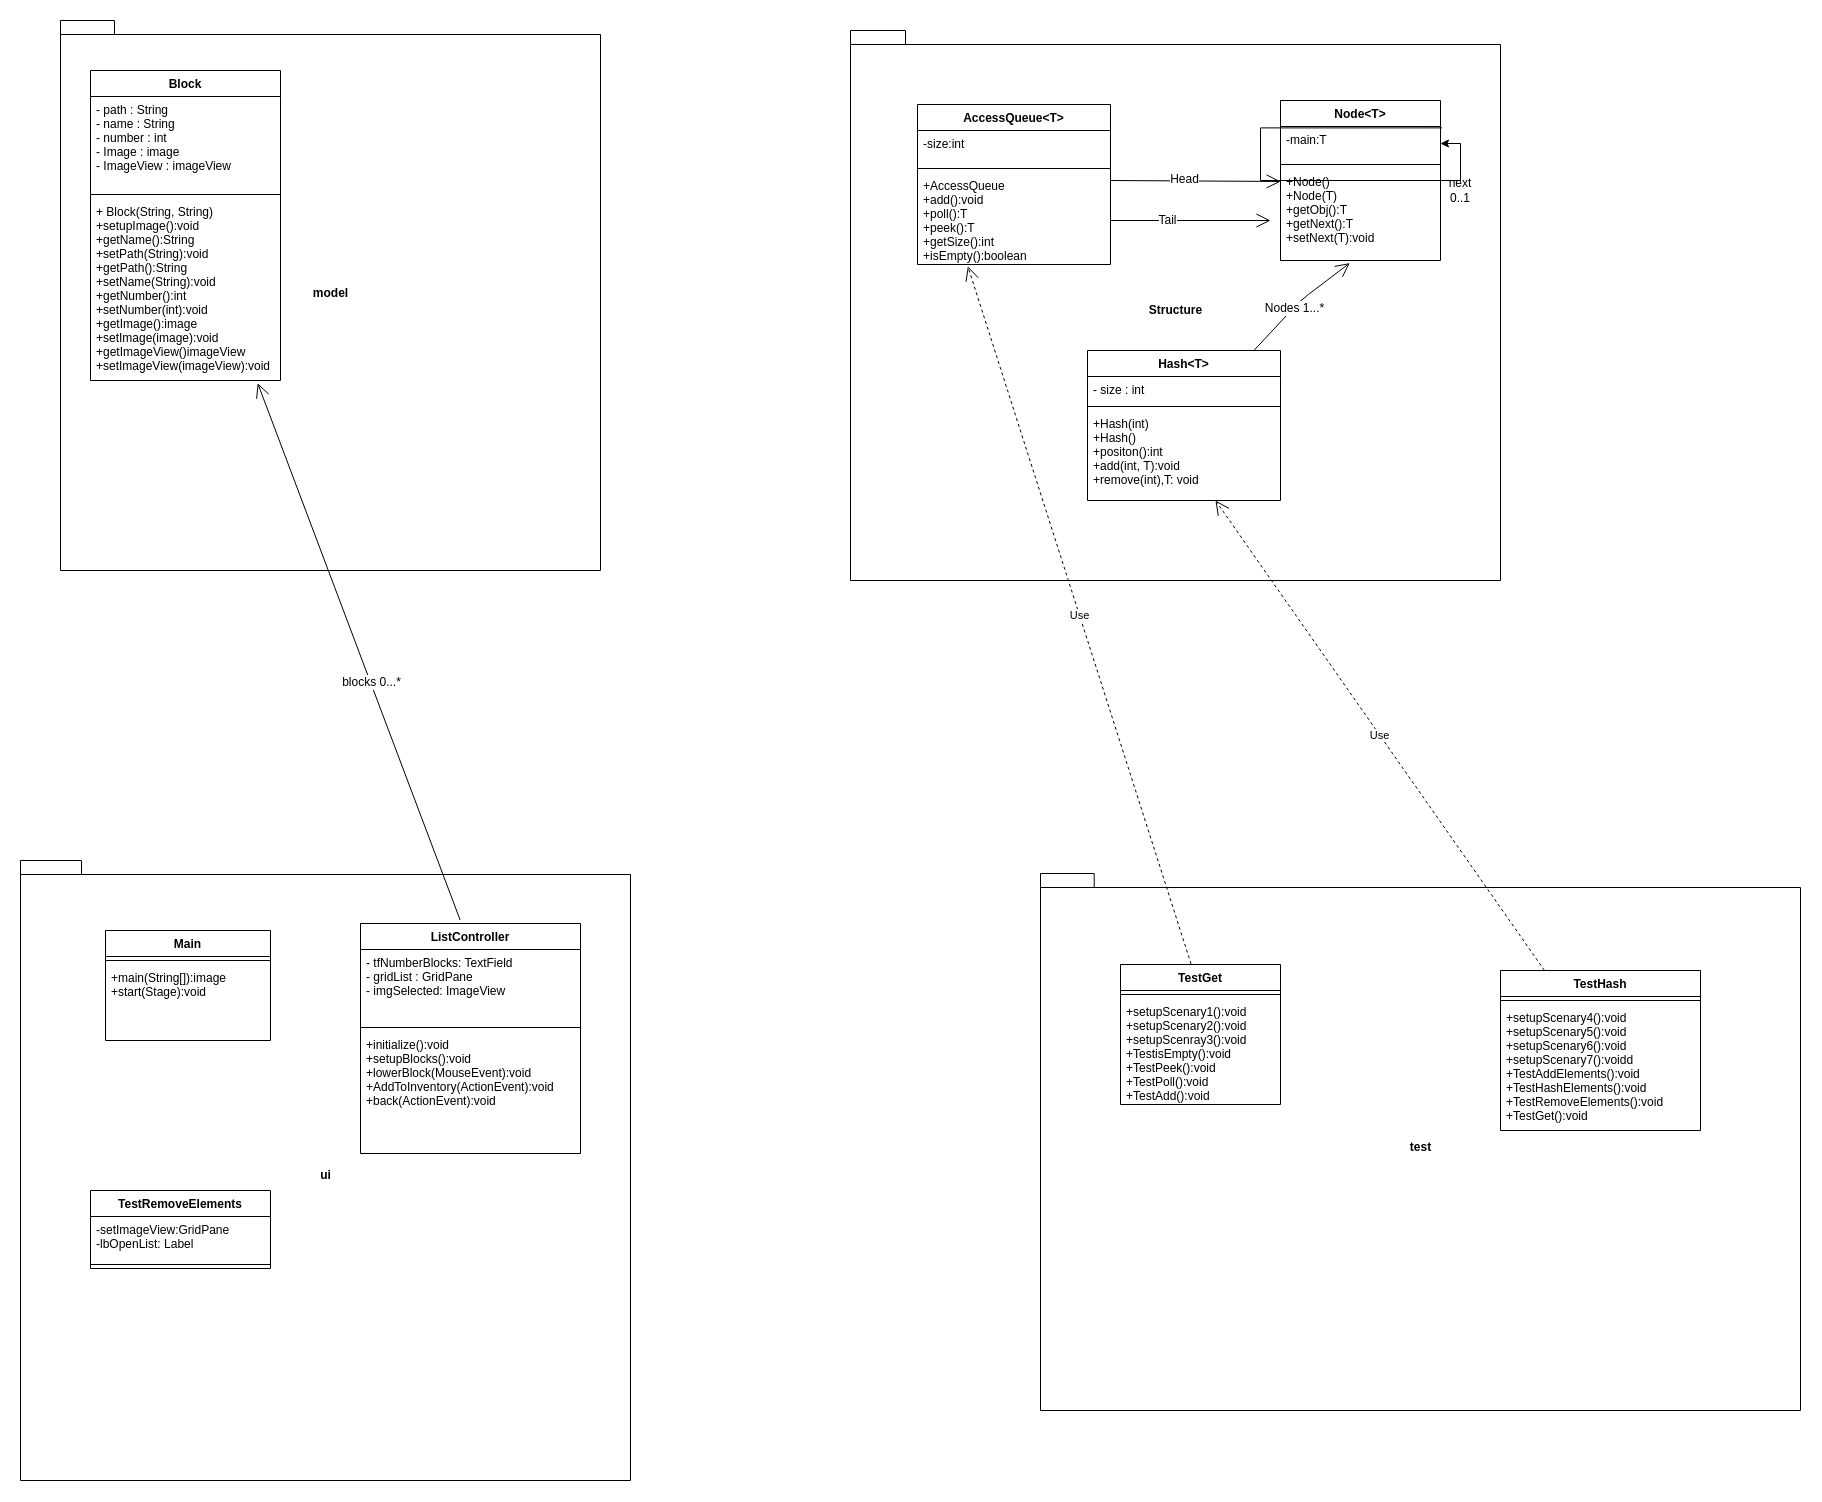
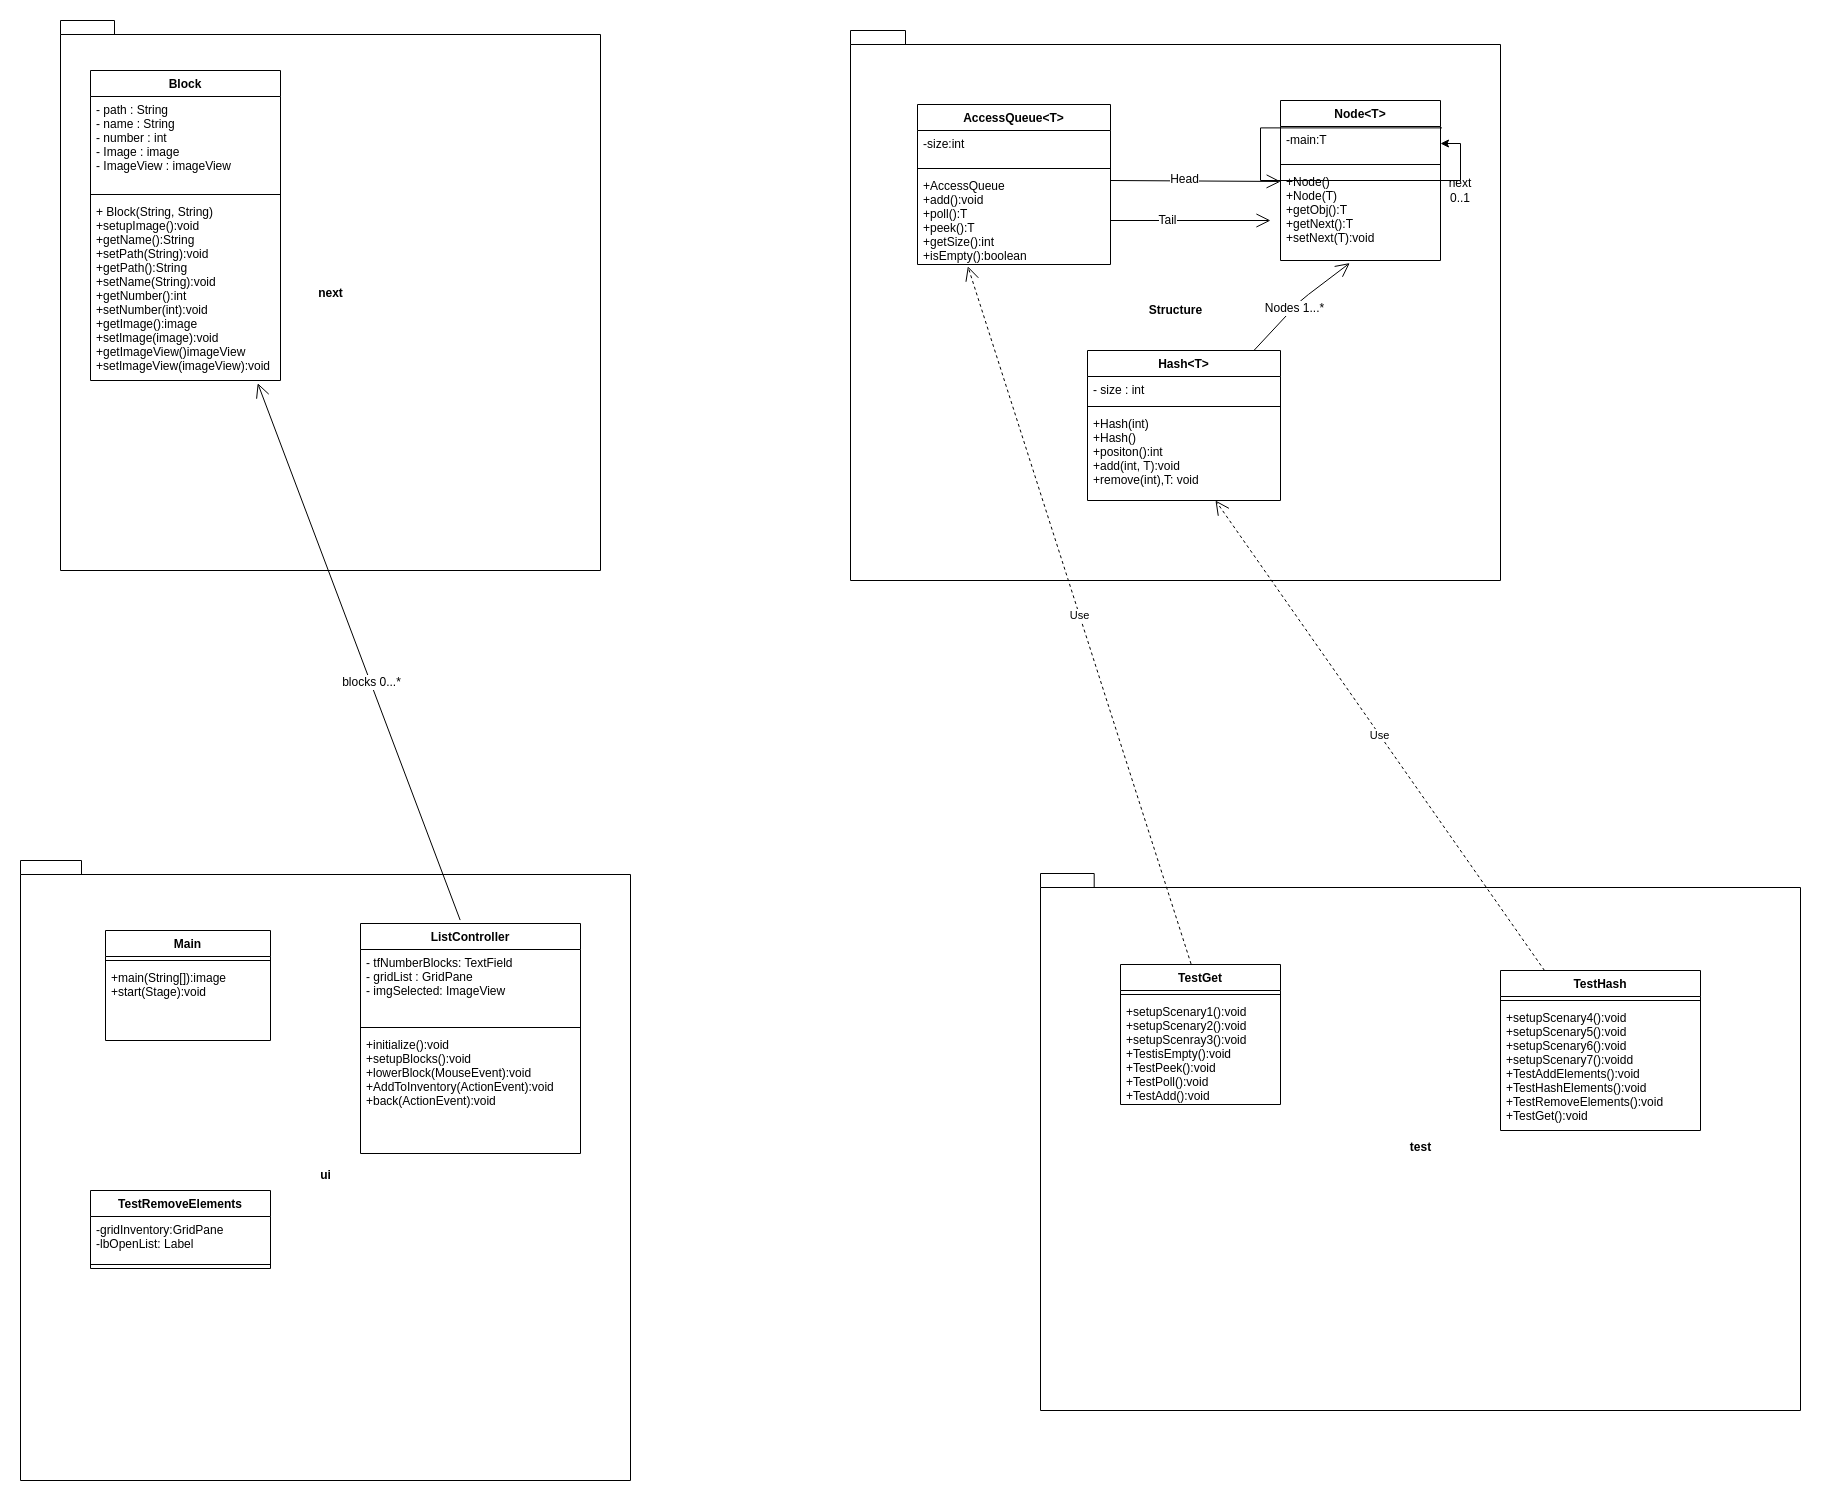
(331, 301) -> (331, 301)
(165, 1230) -> (169, 1230)
